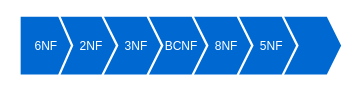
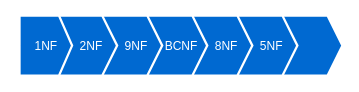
(46, 45) -> (46, 45)
(136, 45) -> (136, 45)
